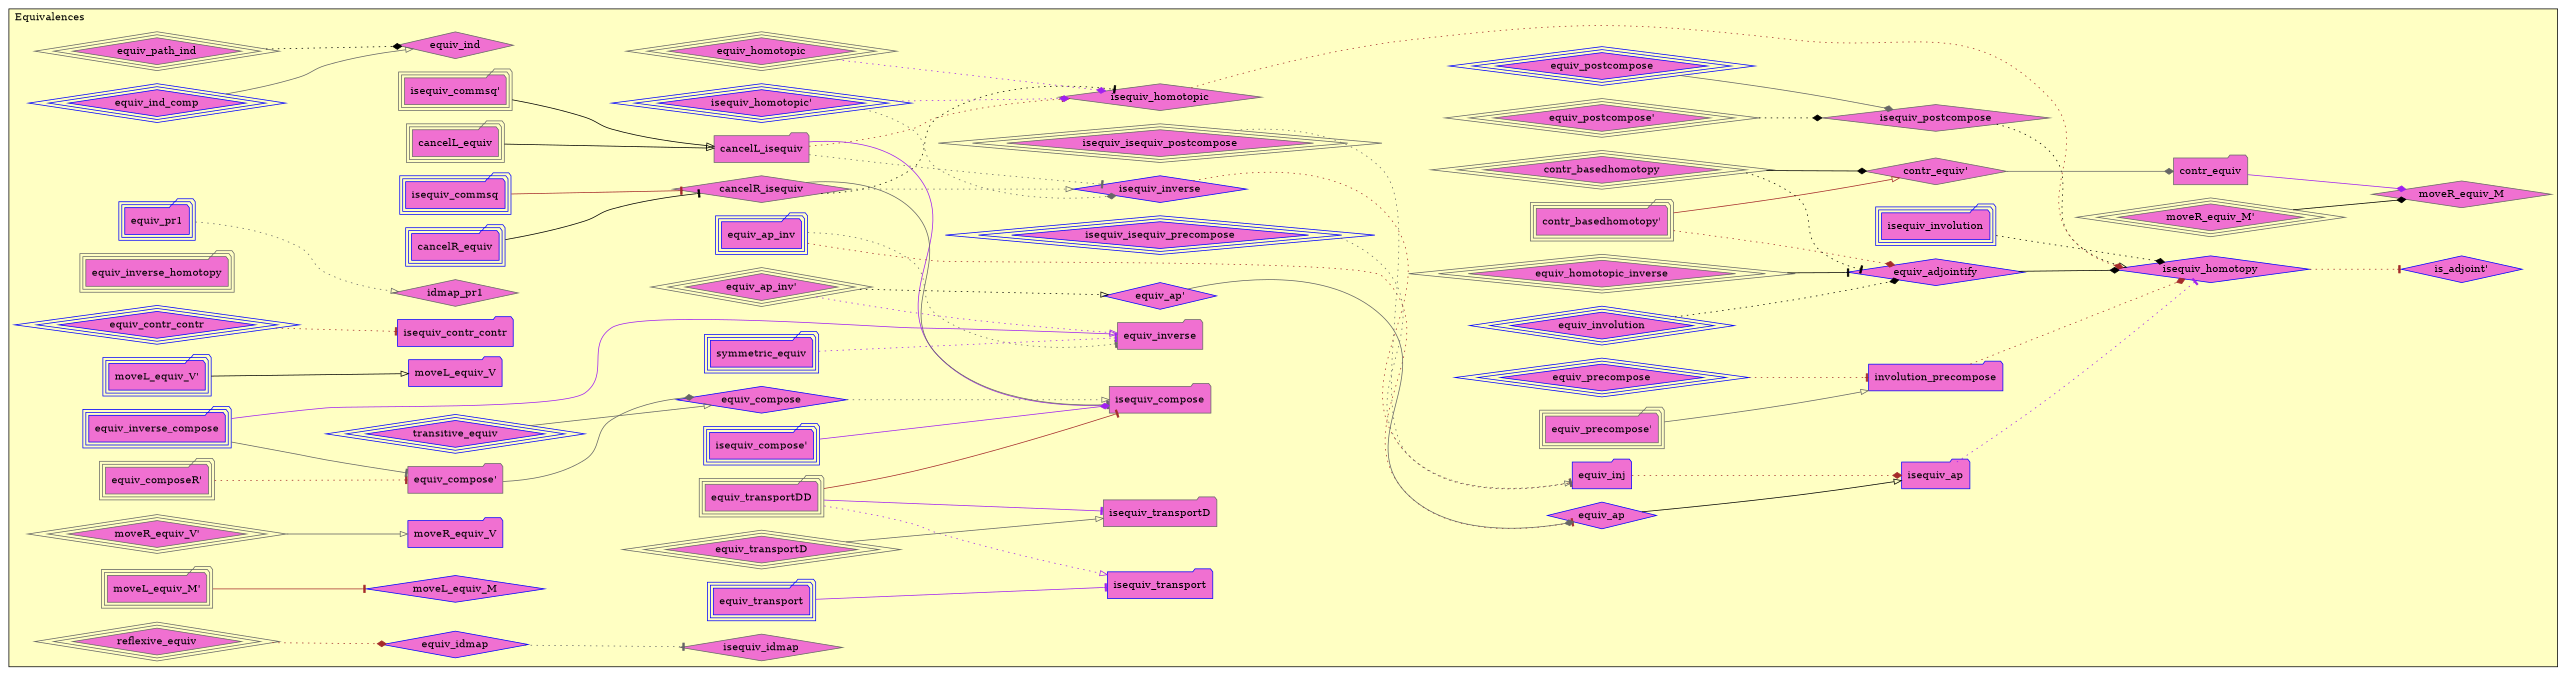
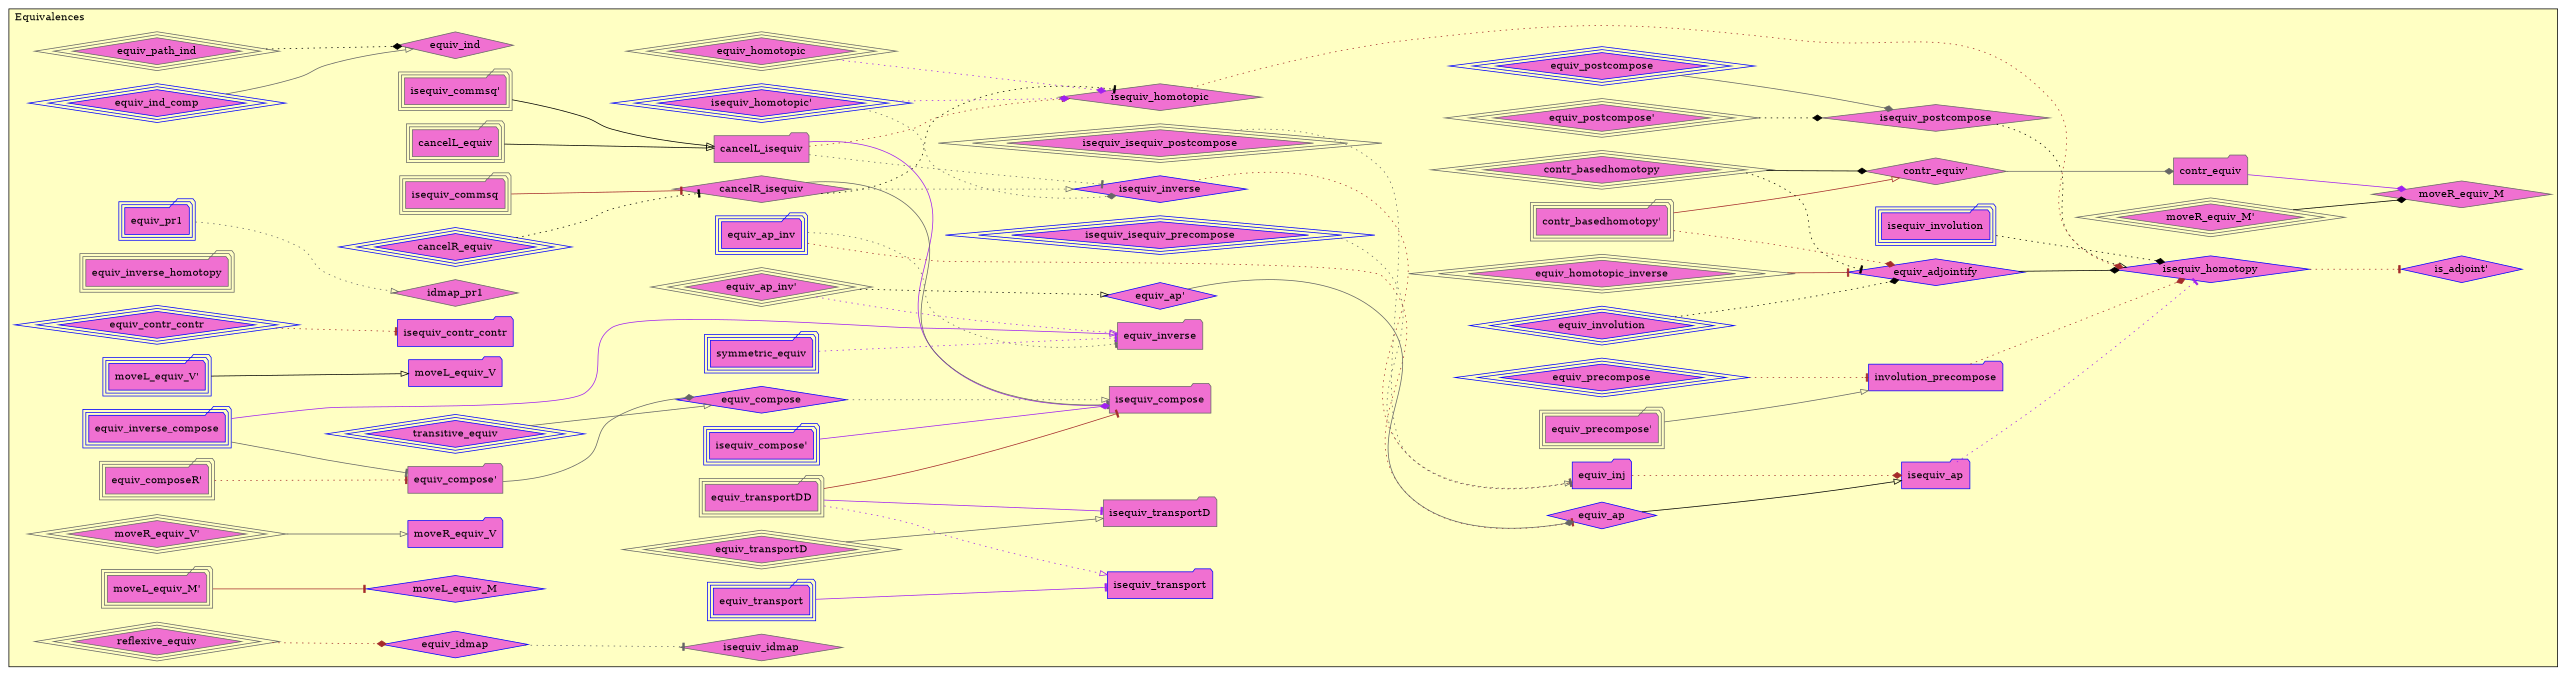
(455, 195) -> (455, 195)
(600, 214) -> (605, 211)
(455, 247) -> (455, 247)
(1816, 273) -> (1816, 273)
